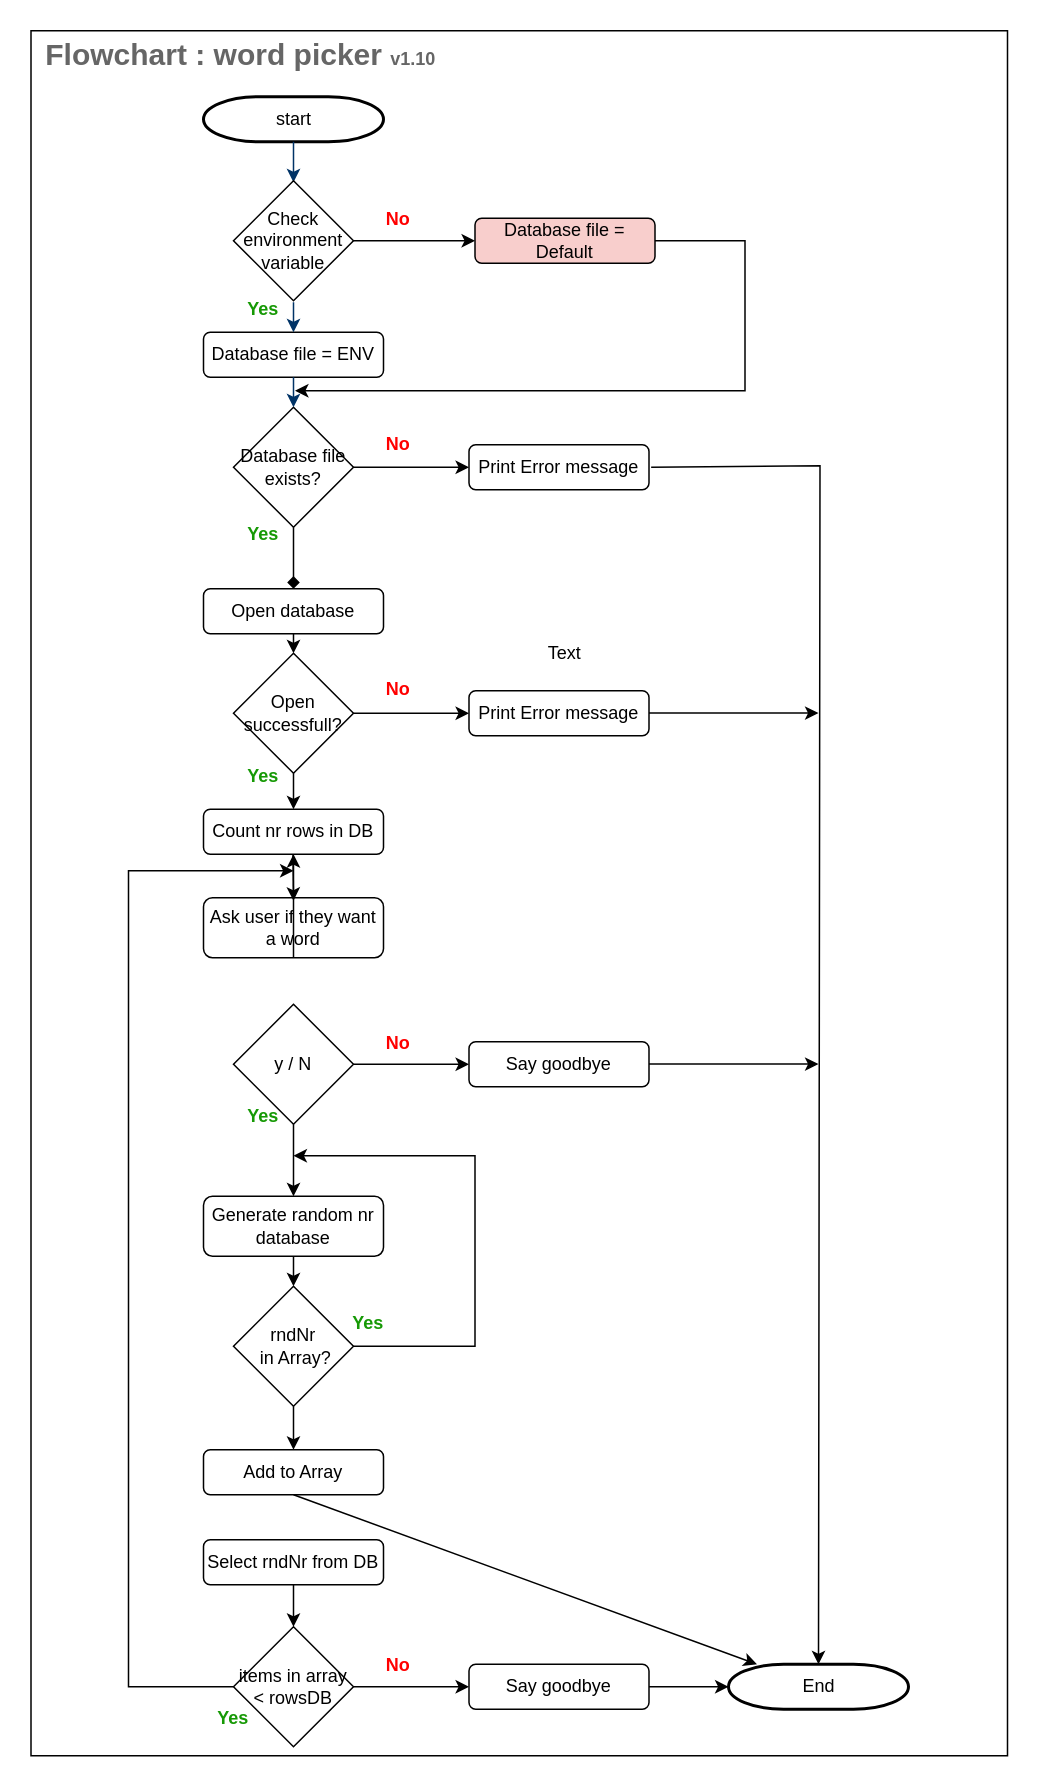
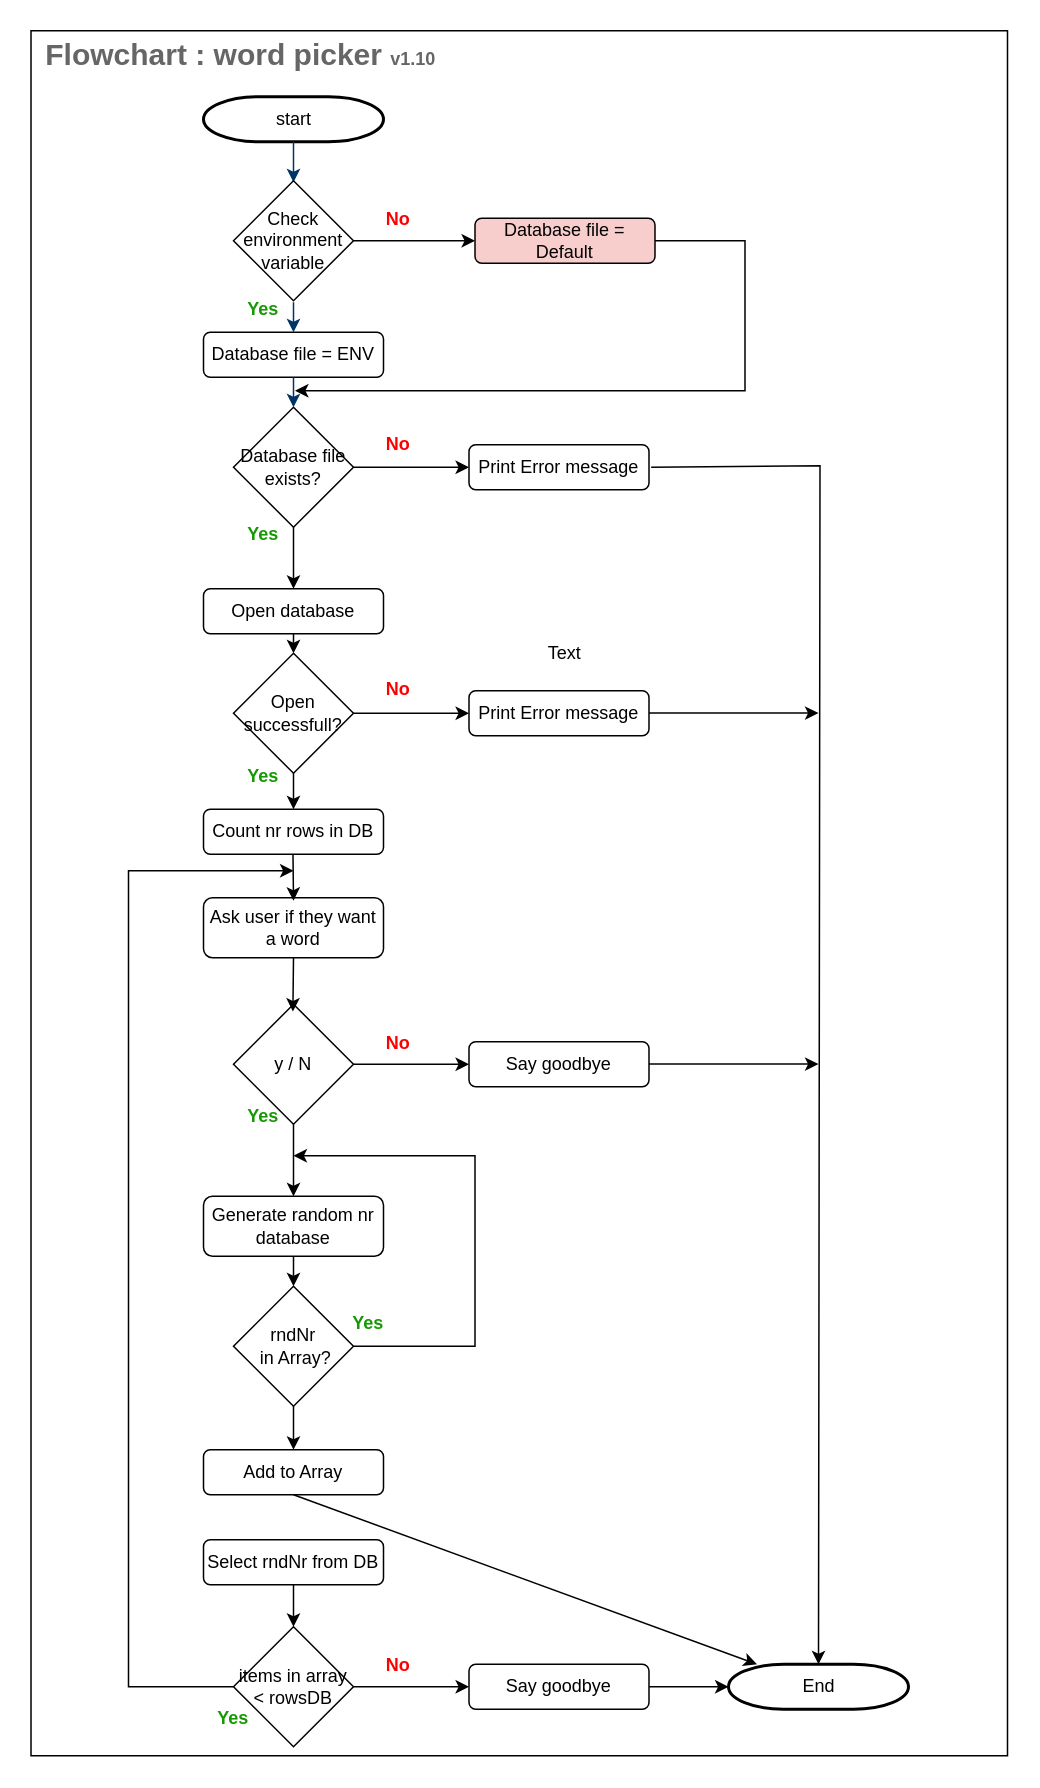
(293, 576) -> (293, 577)
(293, 928) -> (293, 980)
